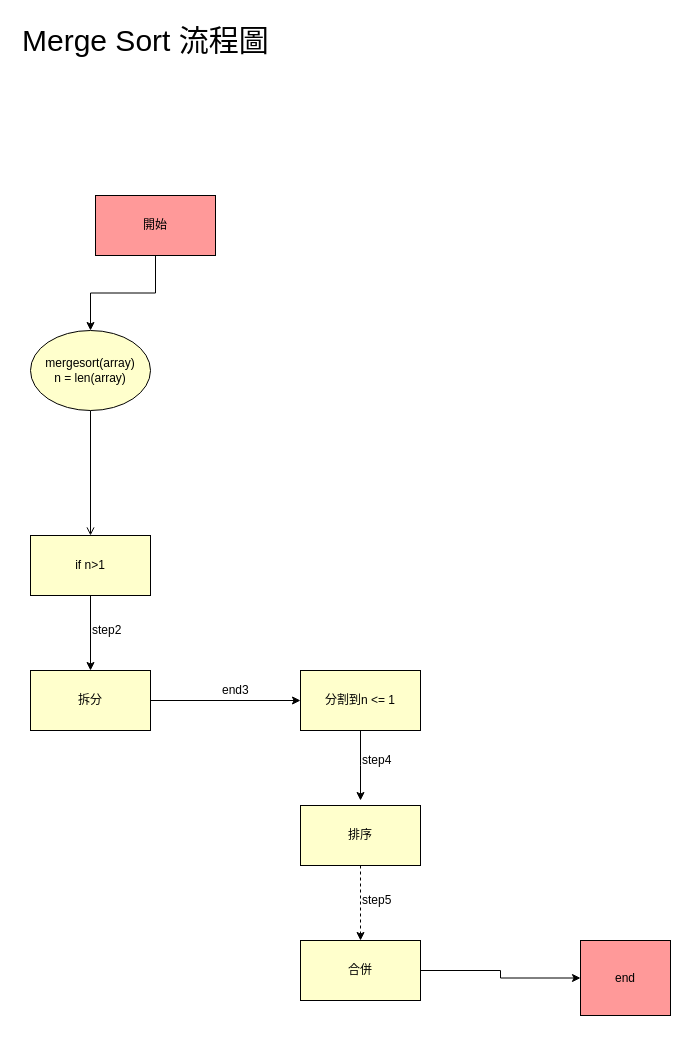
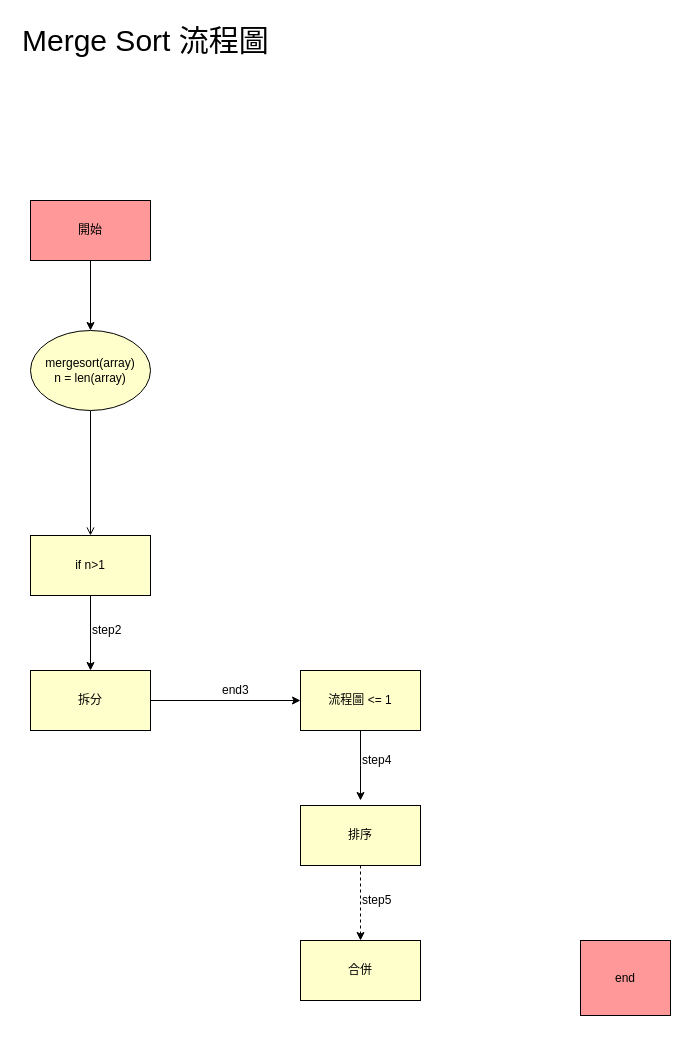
(156, 226) -> (91, 231)
(361, 701) -> (361, 701)
(501, 971) -> none
